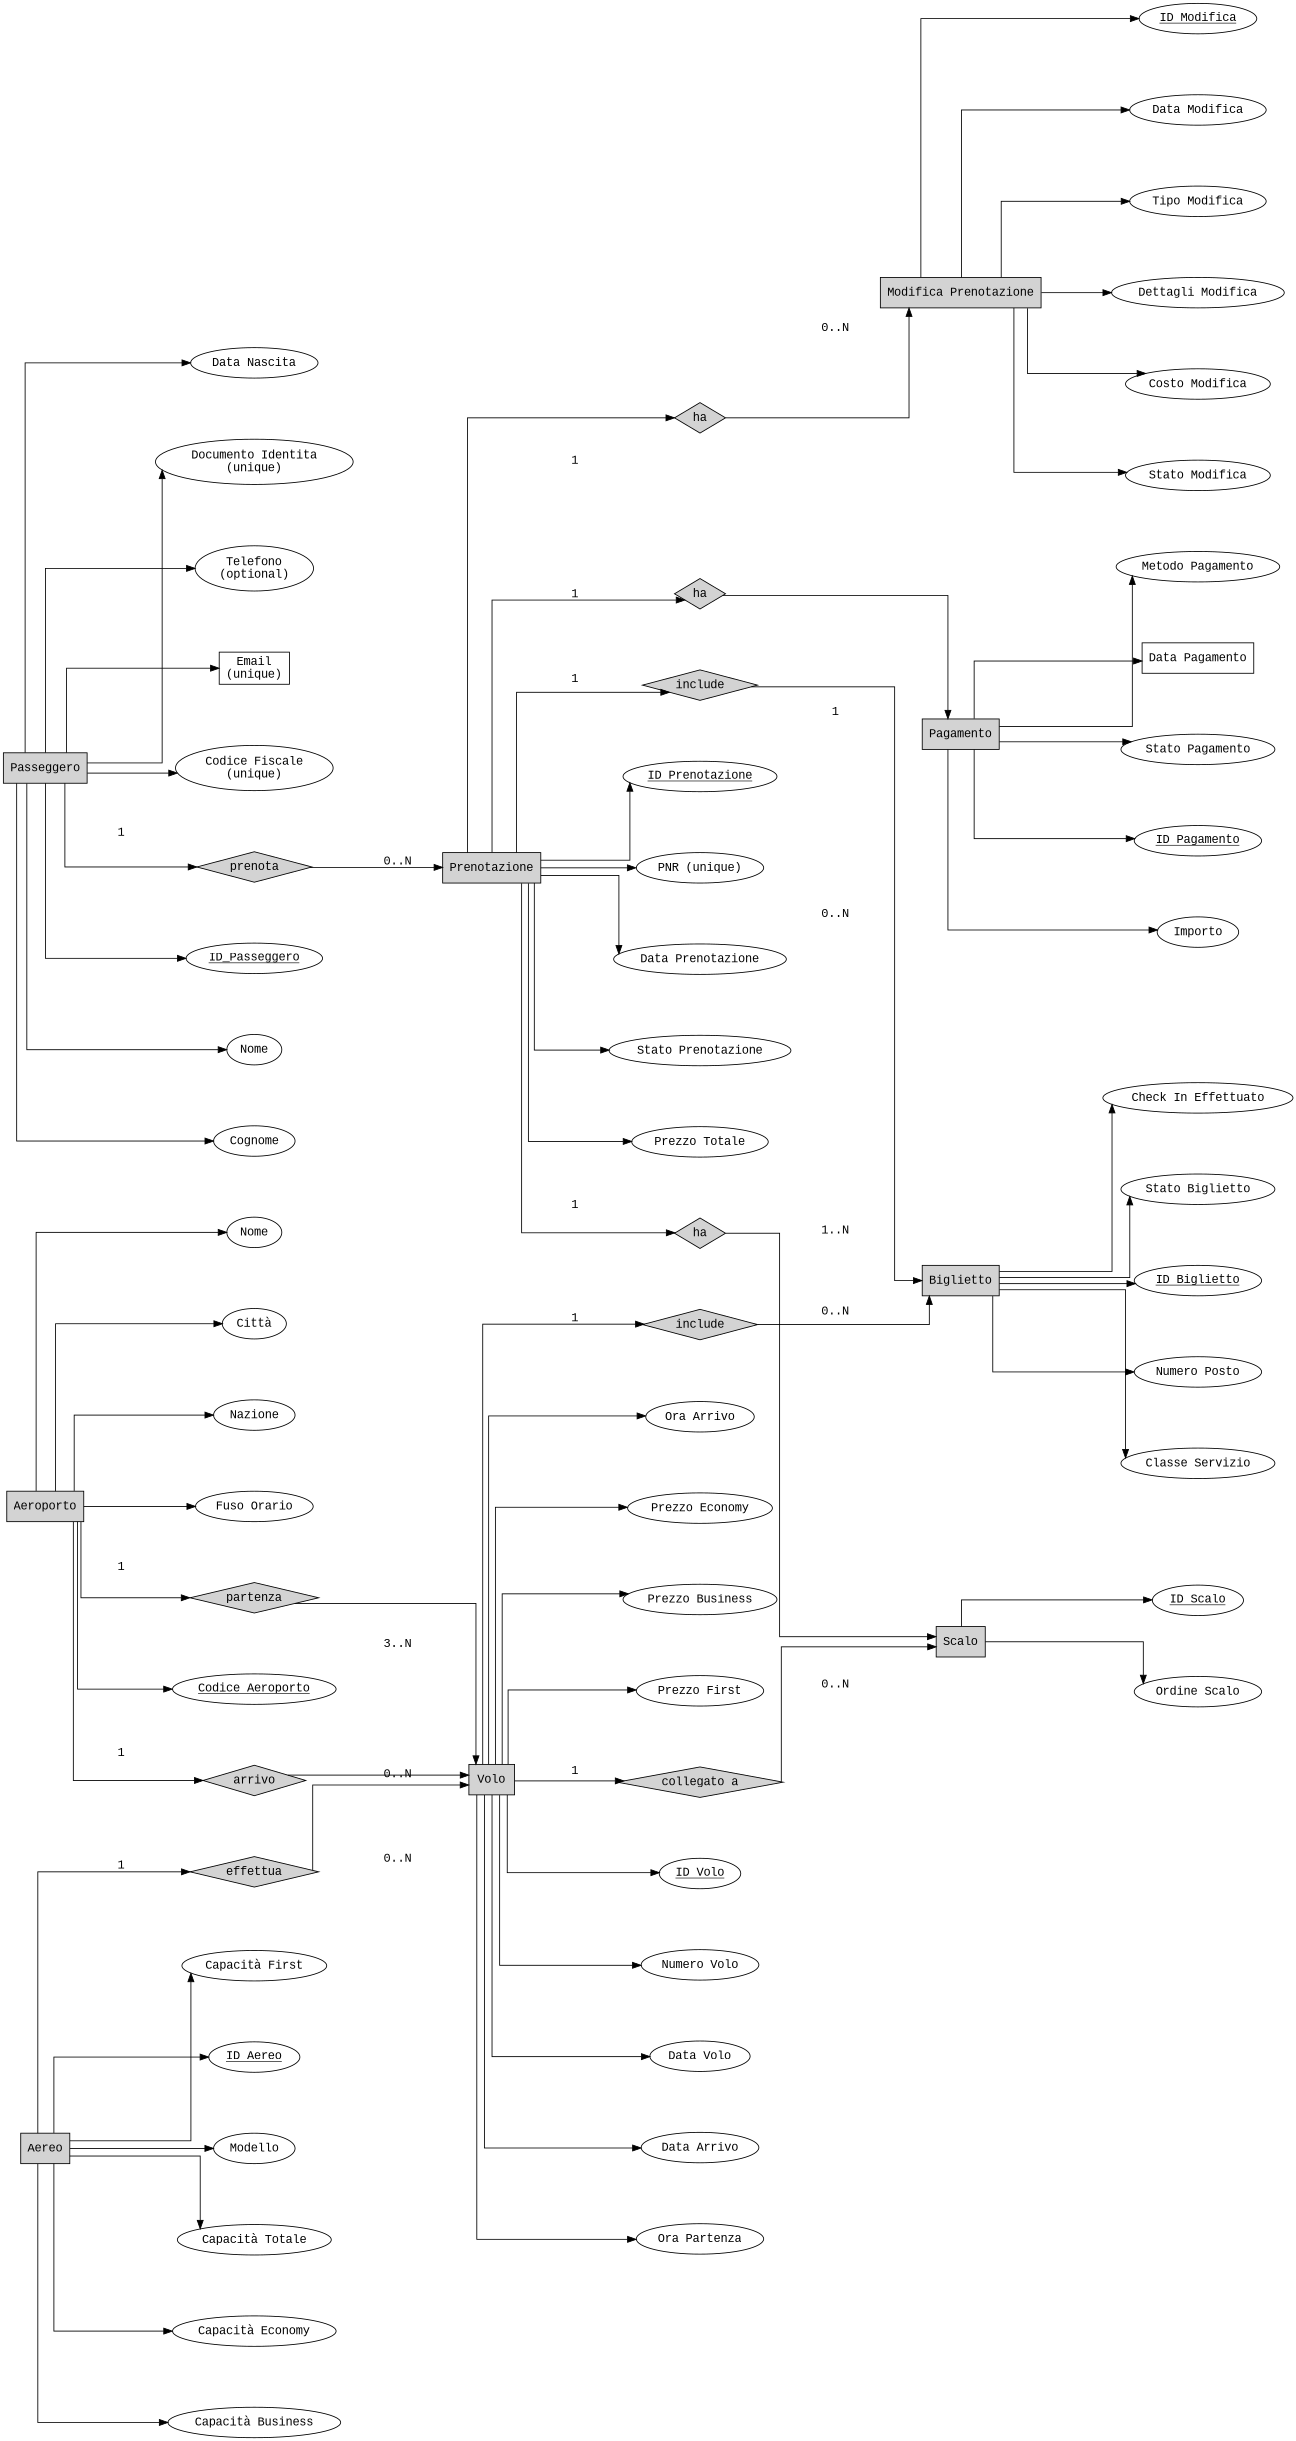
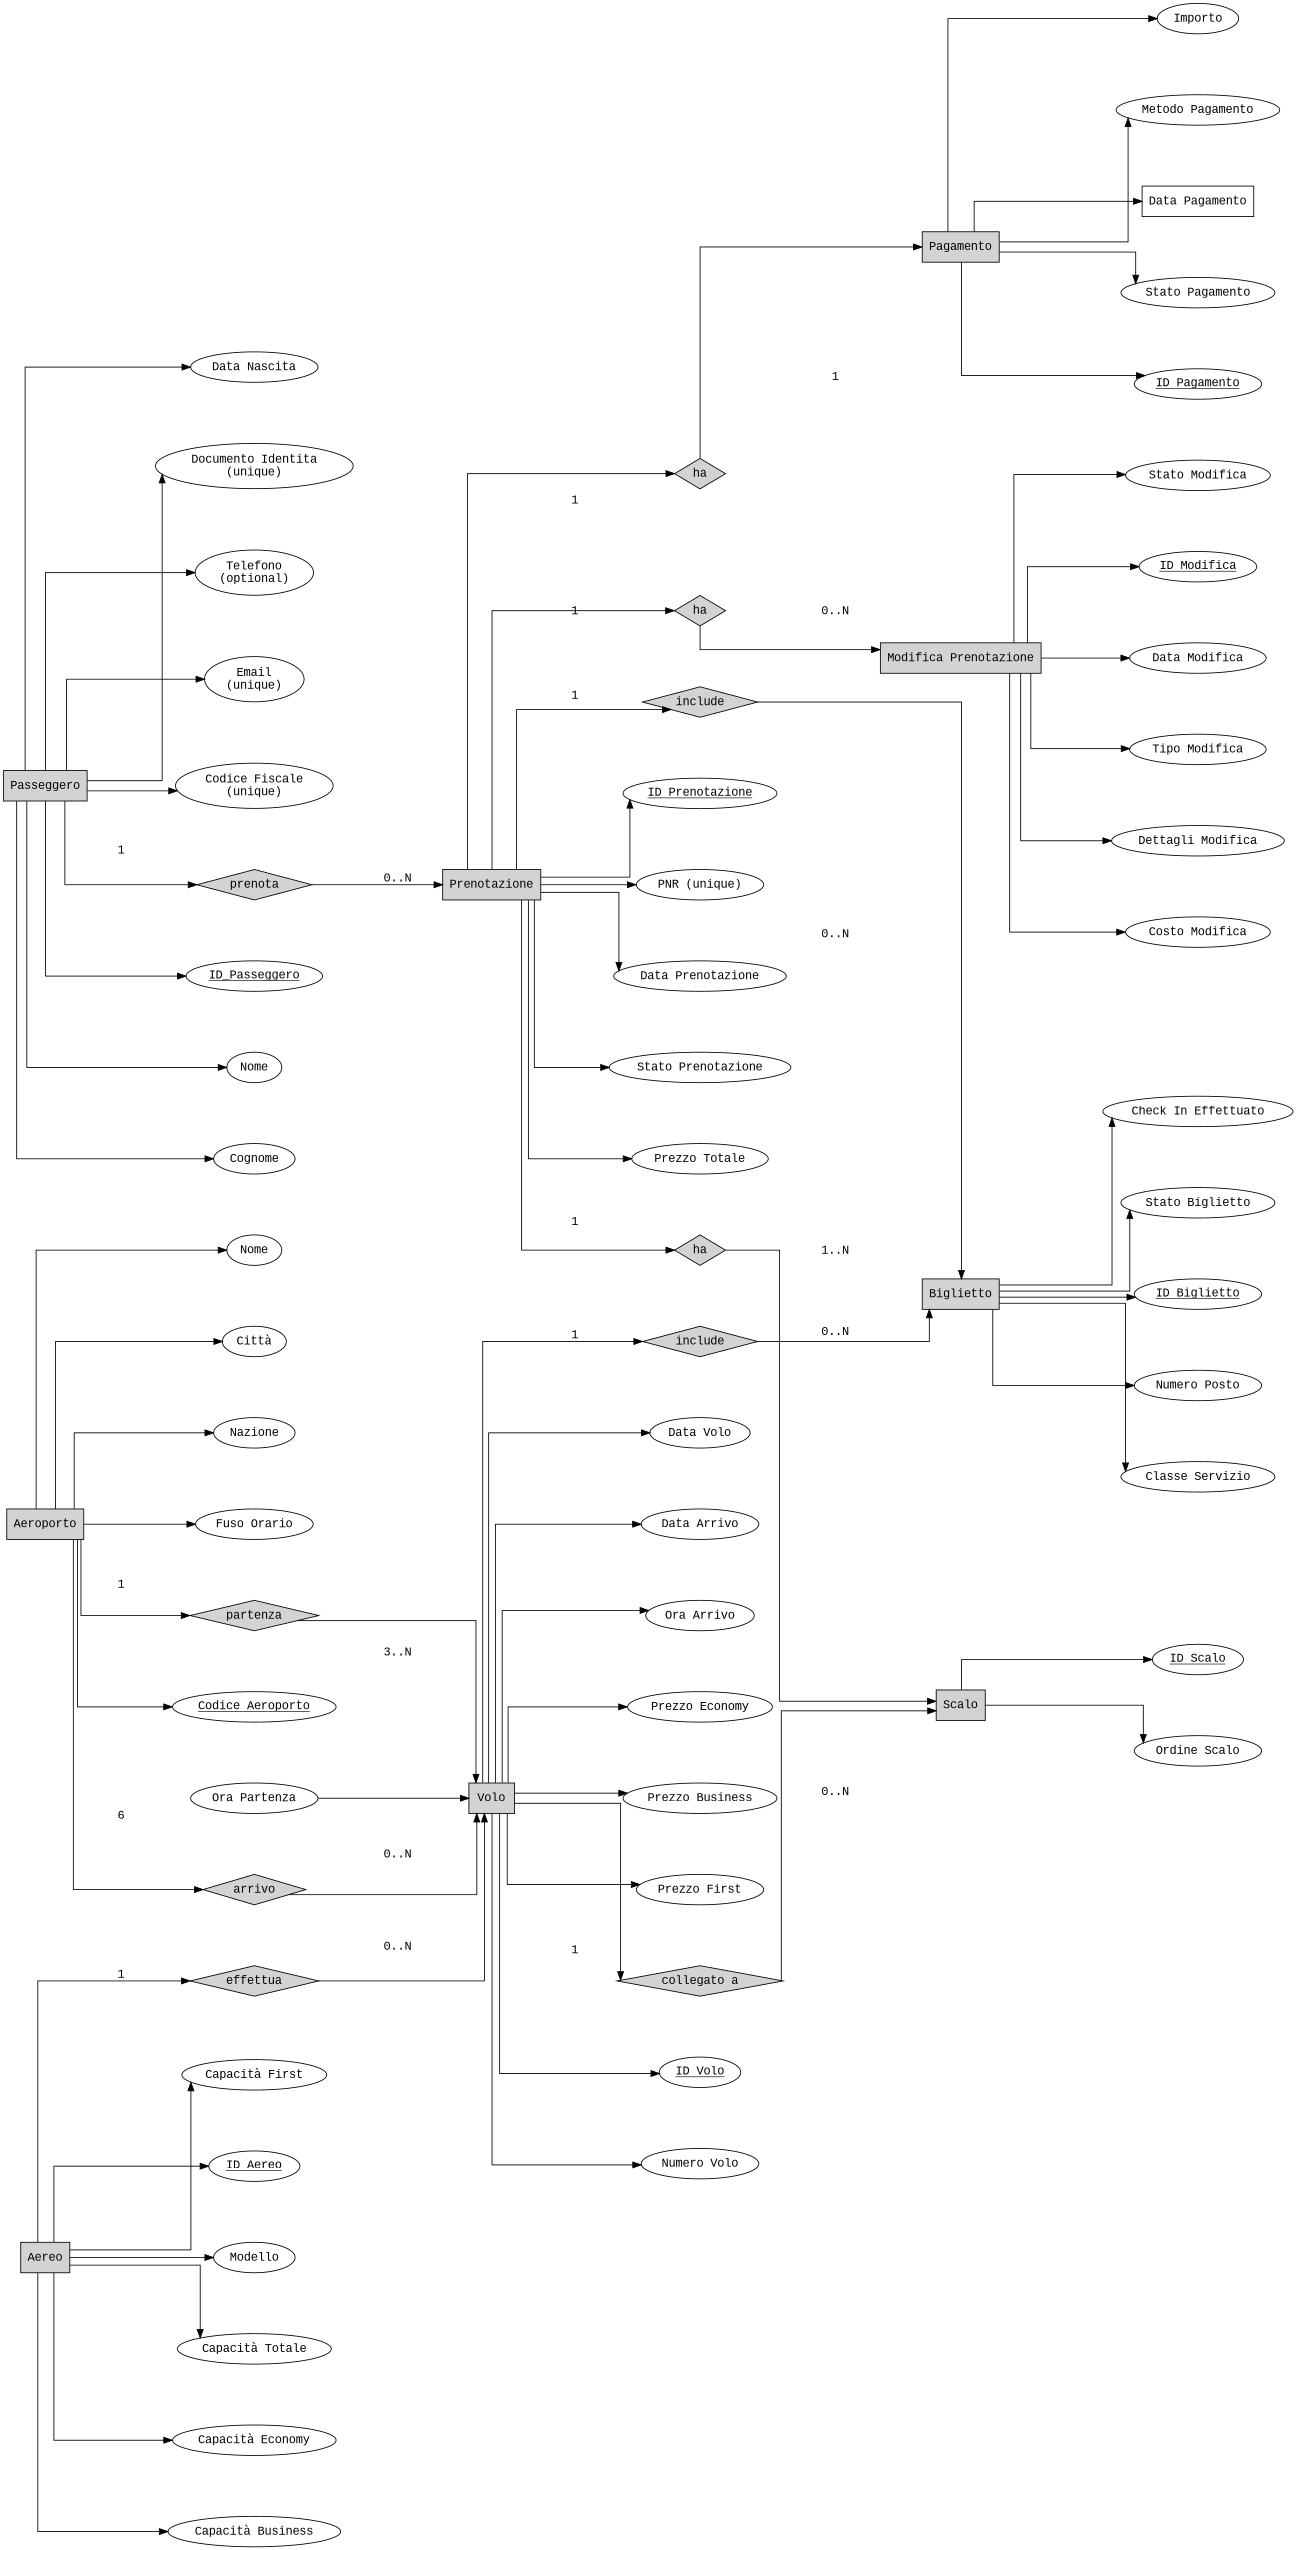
(254, 668) -> (254, 679)
(121, 1753) -> (121, 1816)
(477, 2093) -> (389, 1798)
